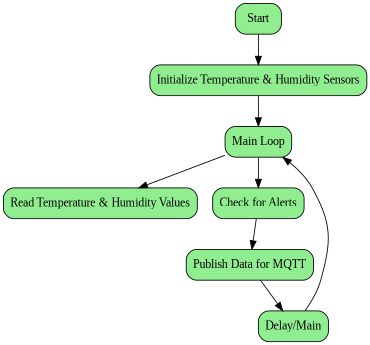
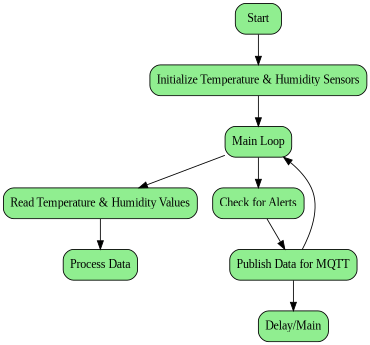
(328, 233) -> (315, 203)
none -> (100, 265)
